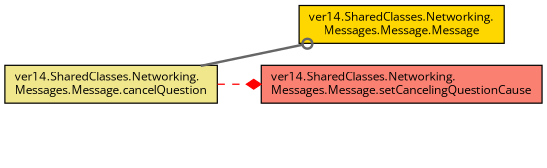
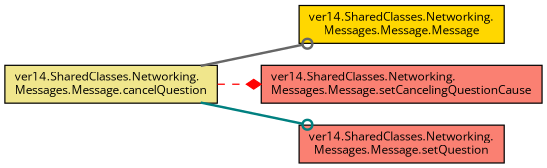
none -> (402, 144)
